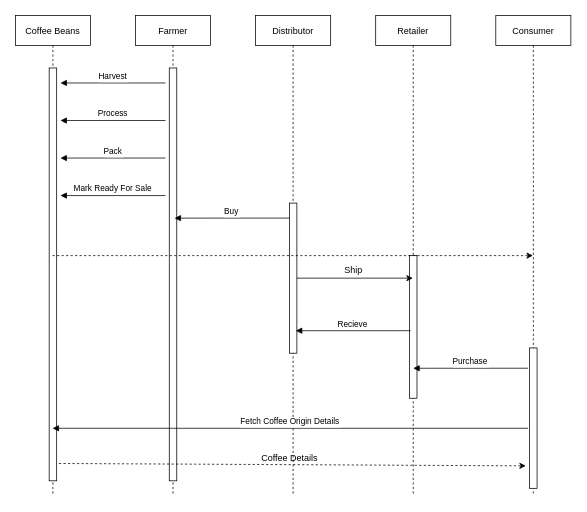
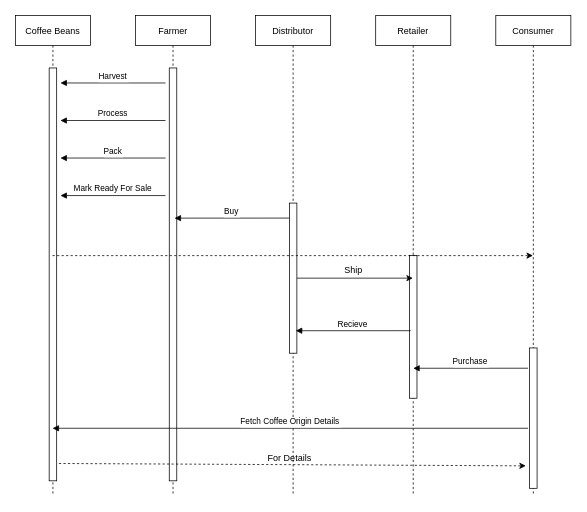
(290, 458) -> (290, 458)
